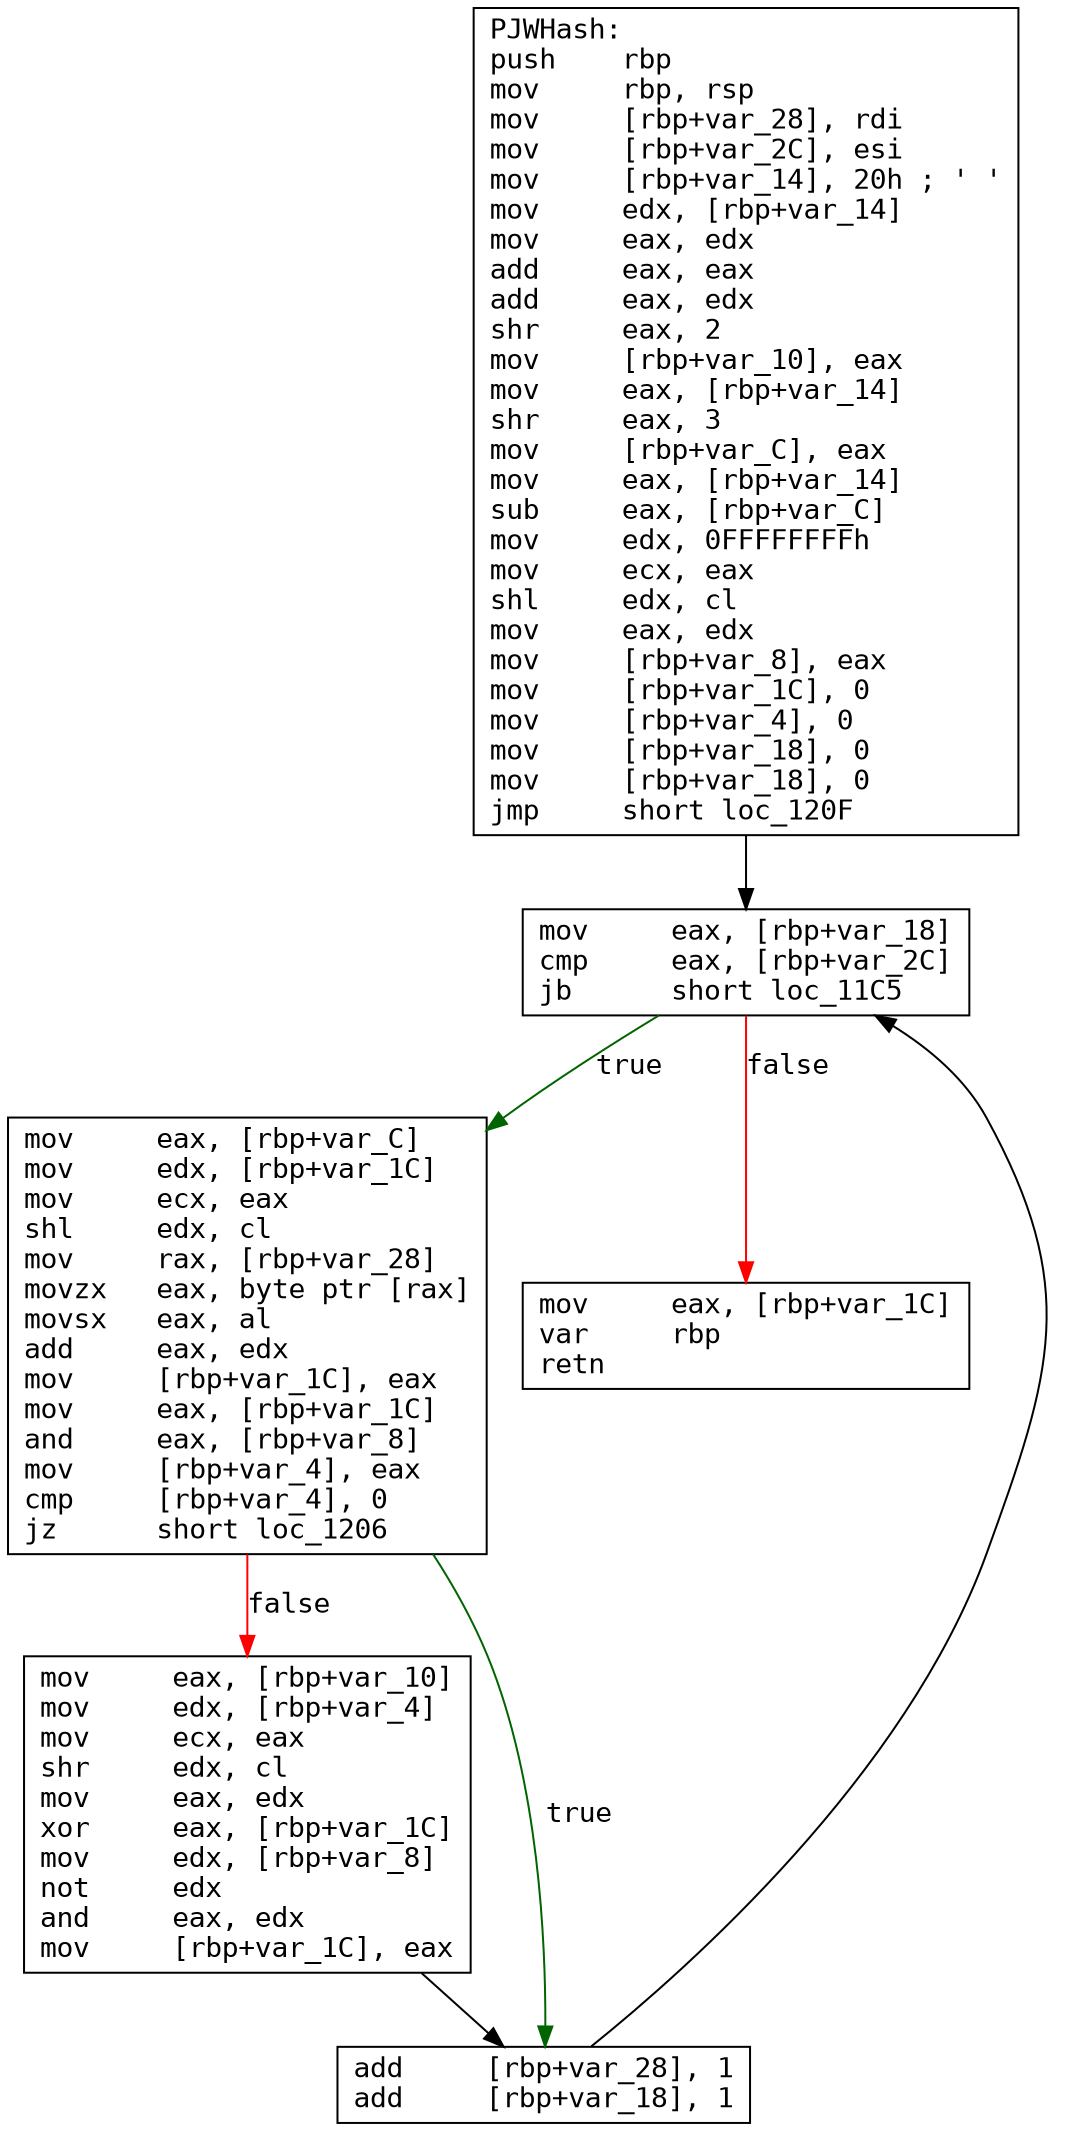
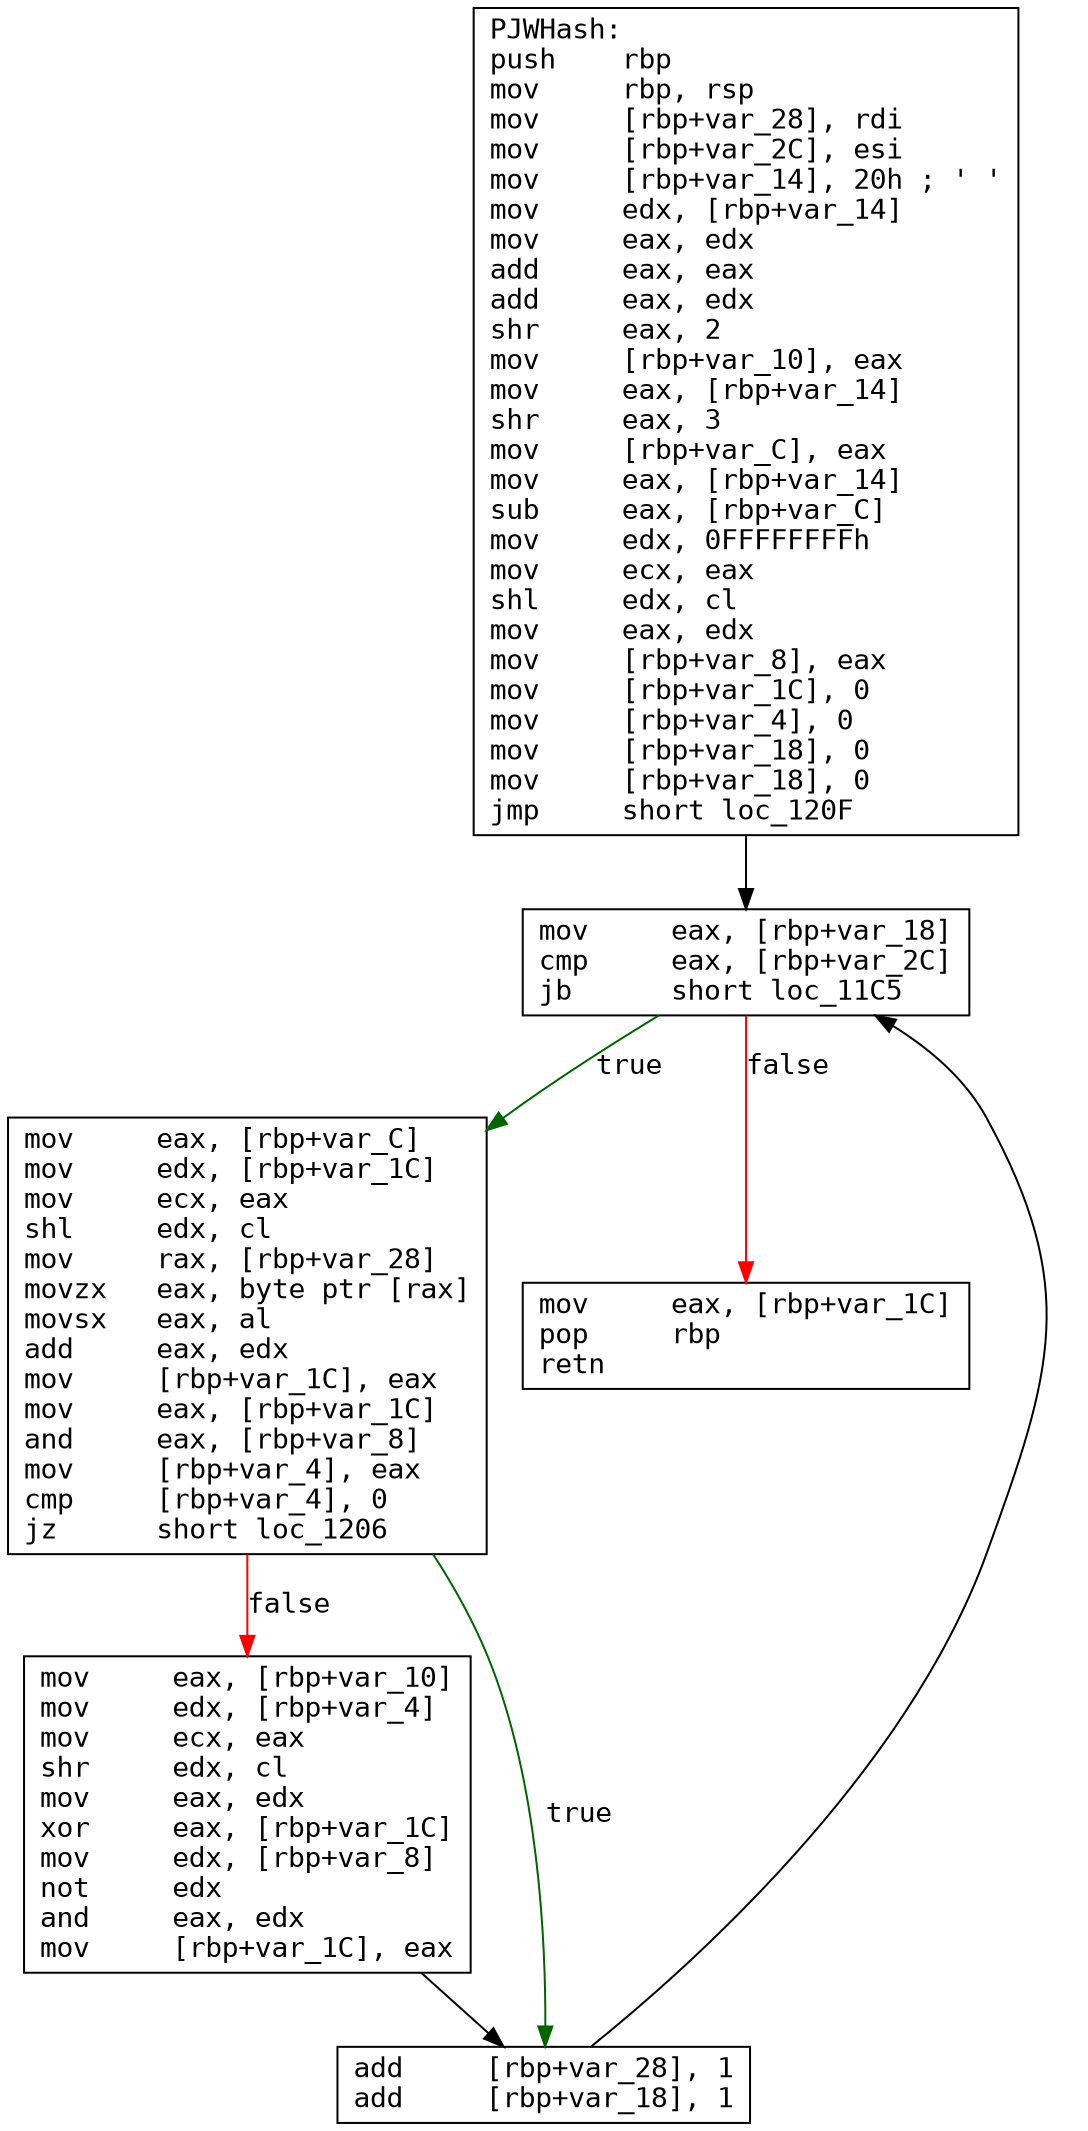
(746, 1336) -> (746, 1336)
